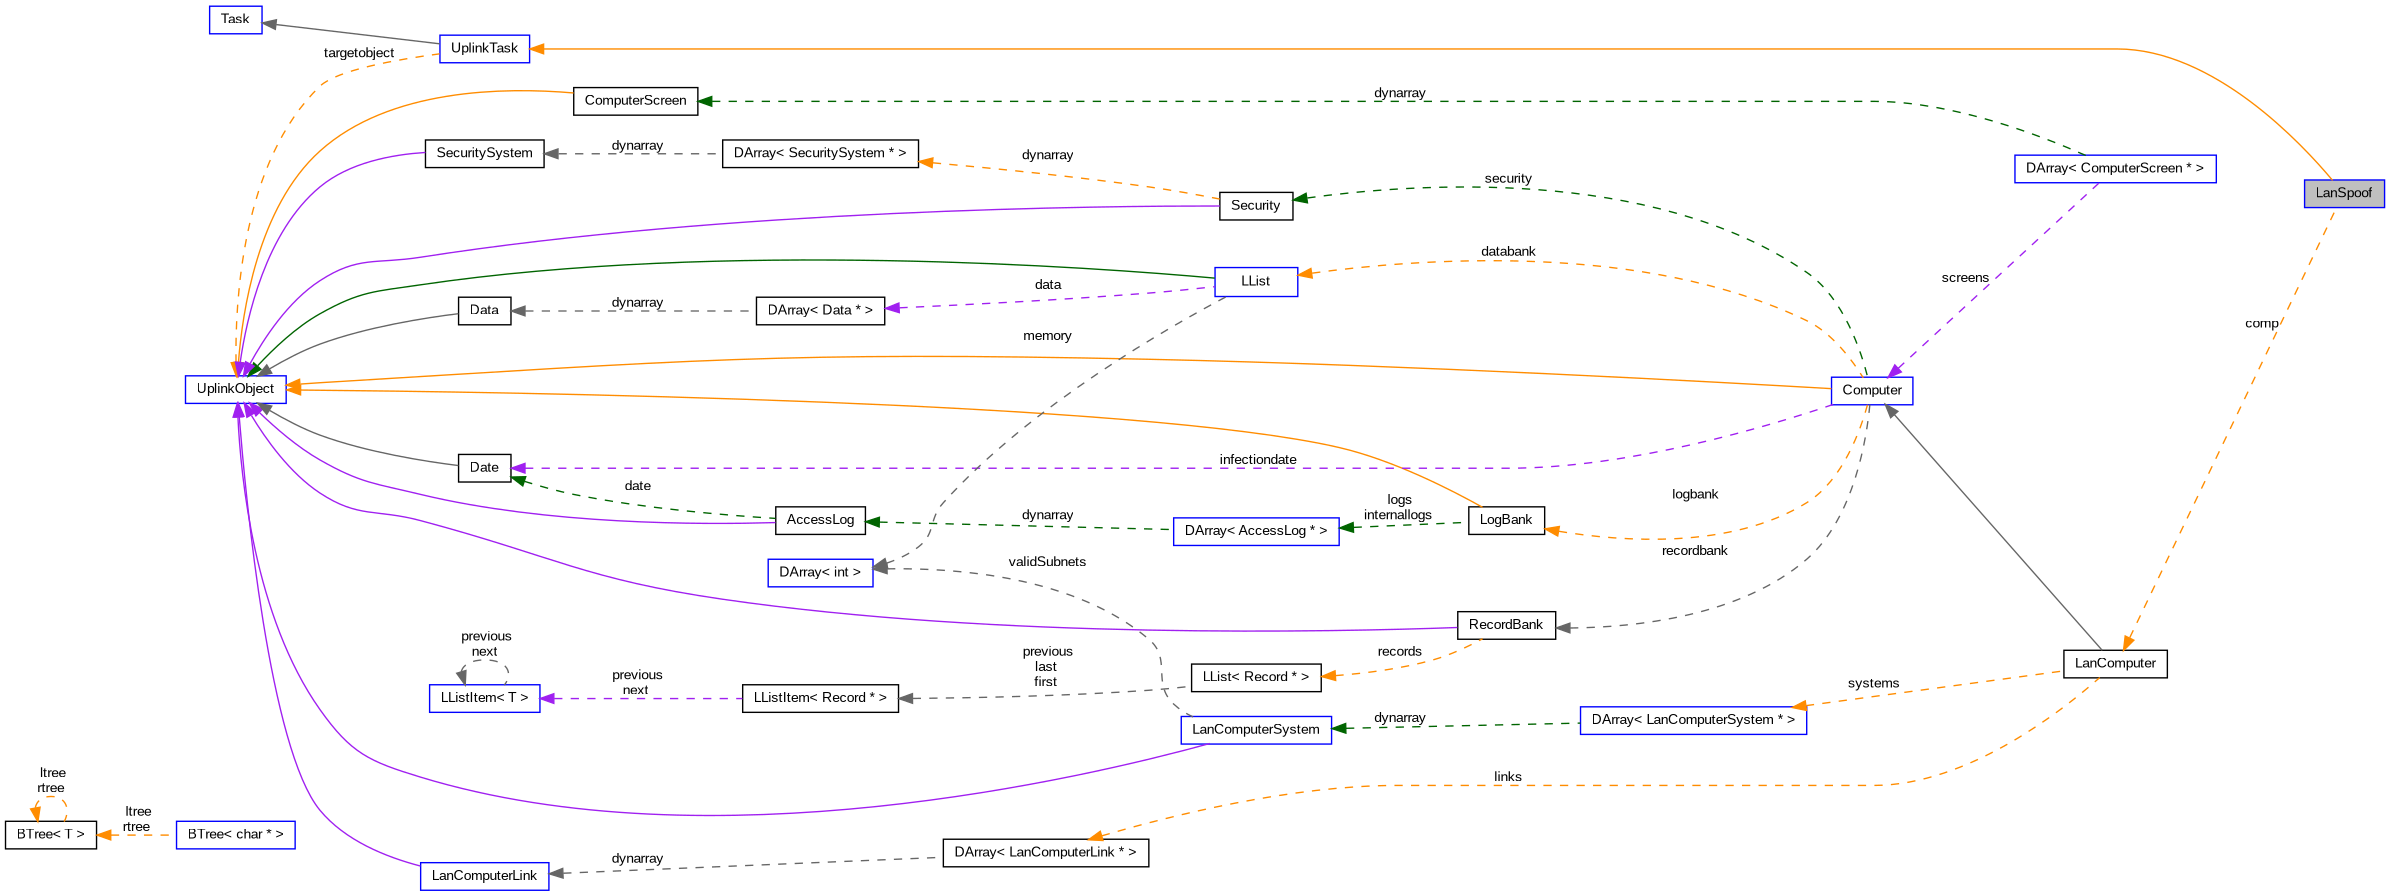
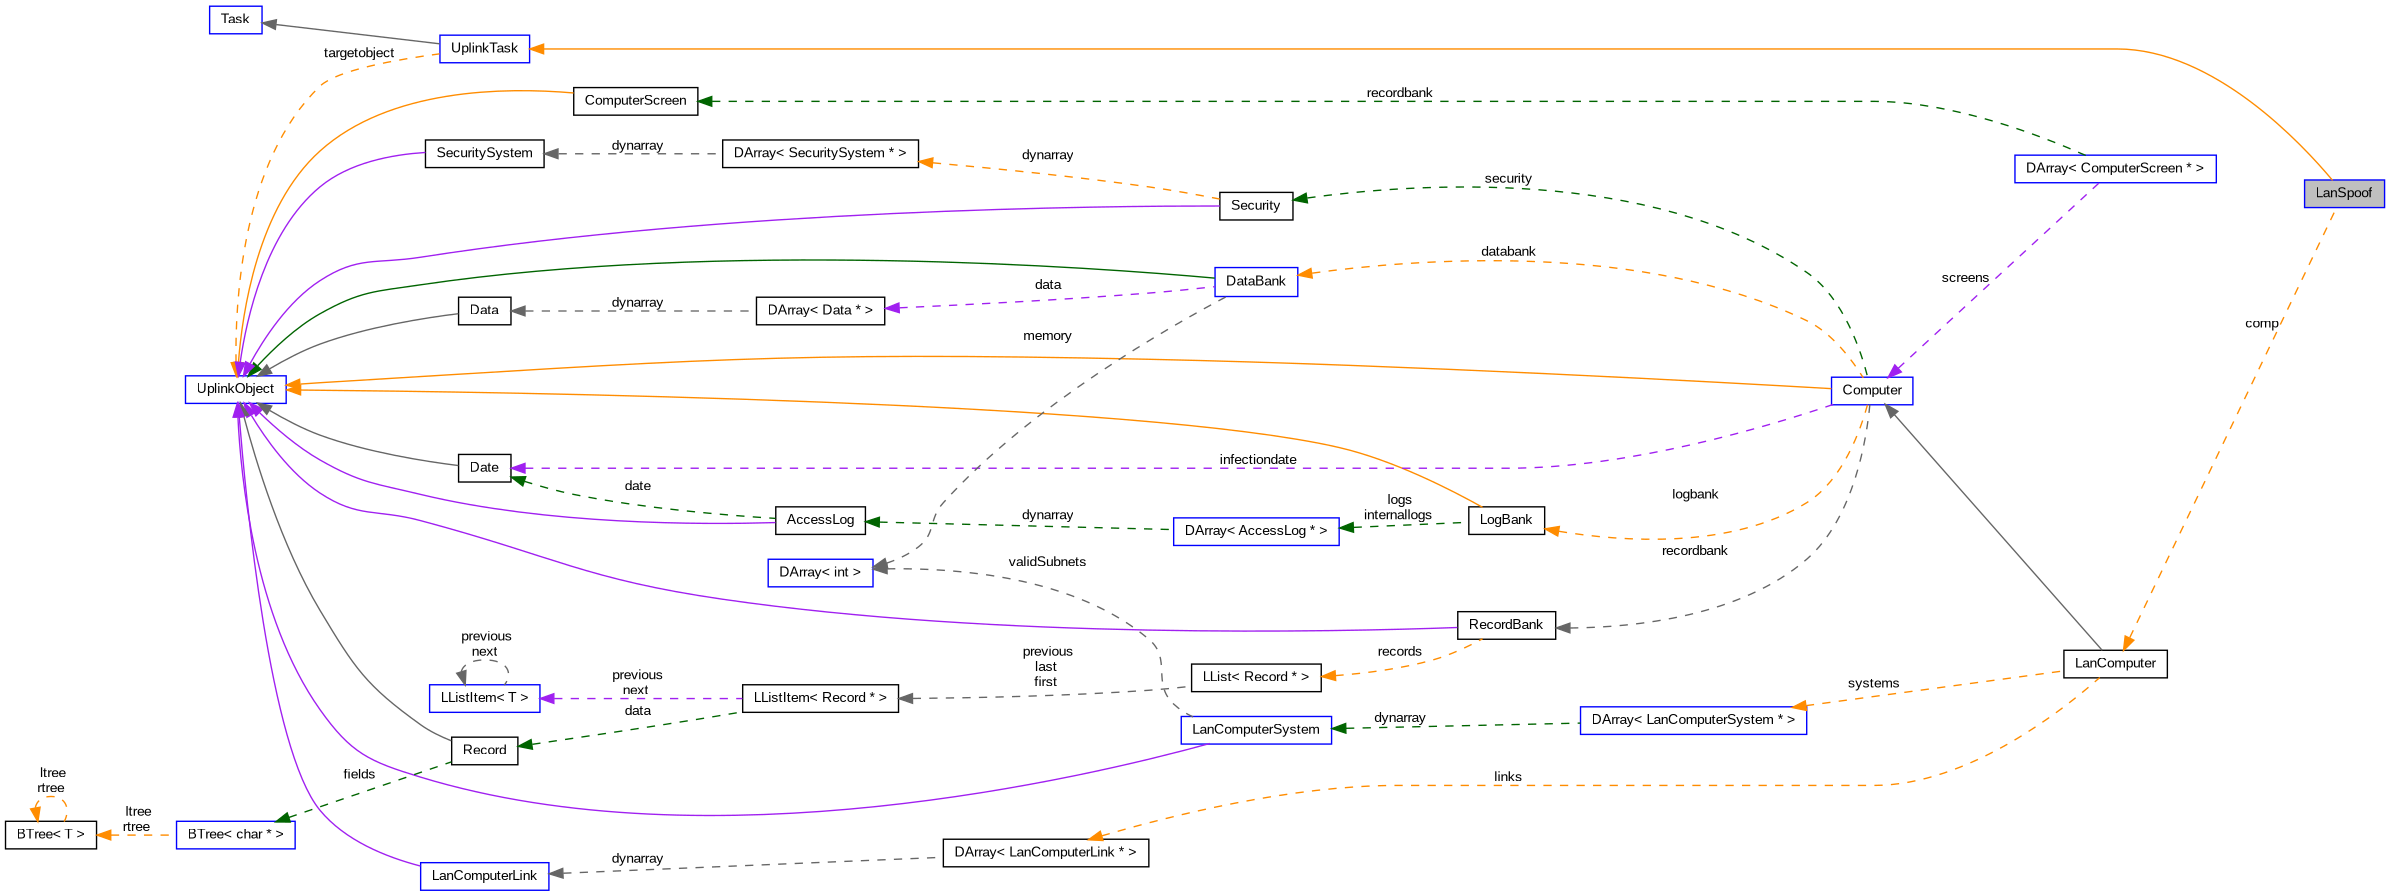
(1398, 94) -> (1398, 94)
(1256, 282) -> (1256, 282)
none -> (485, 751)
